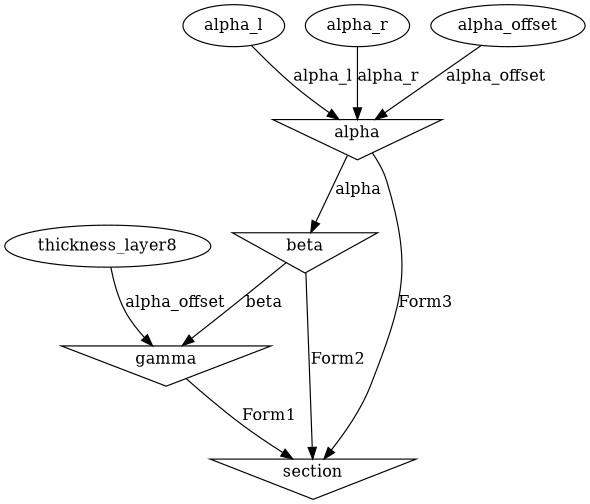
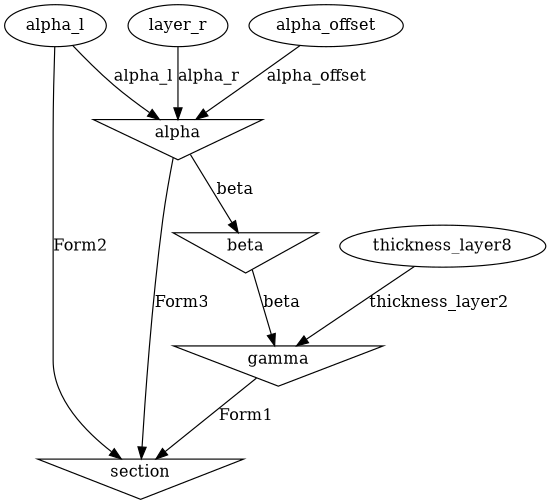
(357, 26) -> (178, 26)
(359, 190) -> (235, 190)
(175, 303) -> (439, 303)
(309, 360) -> (53, 260)
